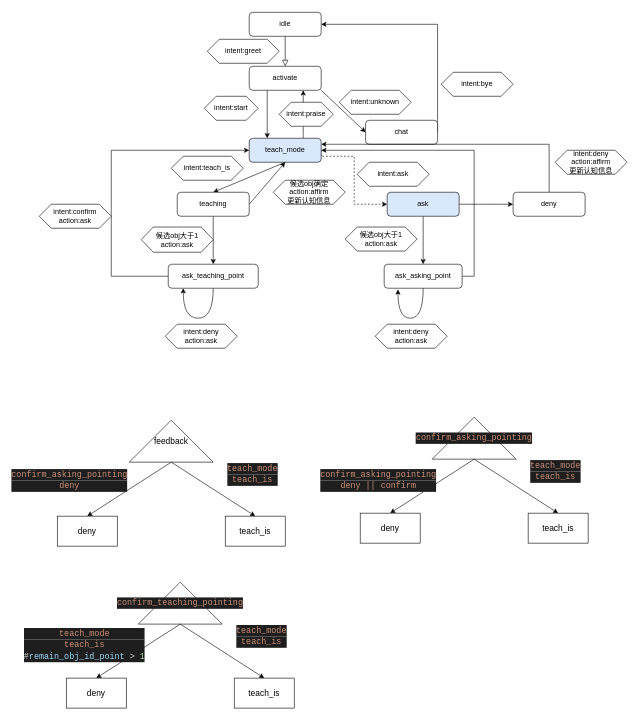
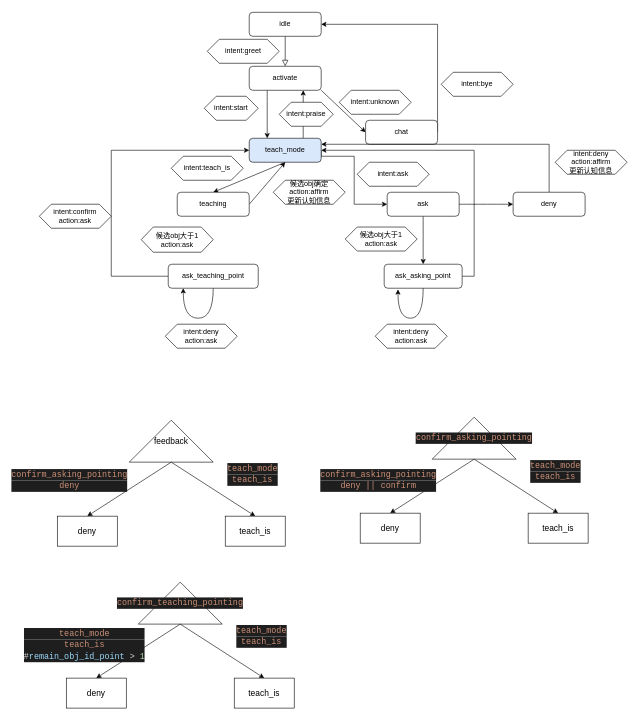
(354, 178) -> (354, 178)
(423, 204) -> (423, 204)
(213, 258) -> none
